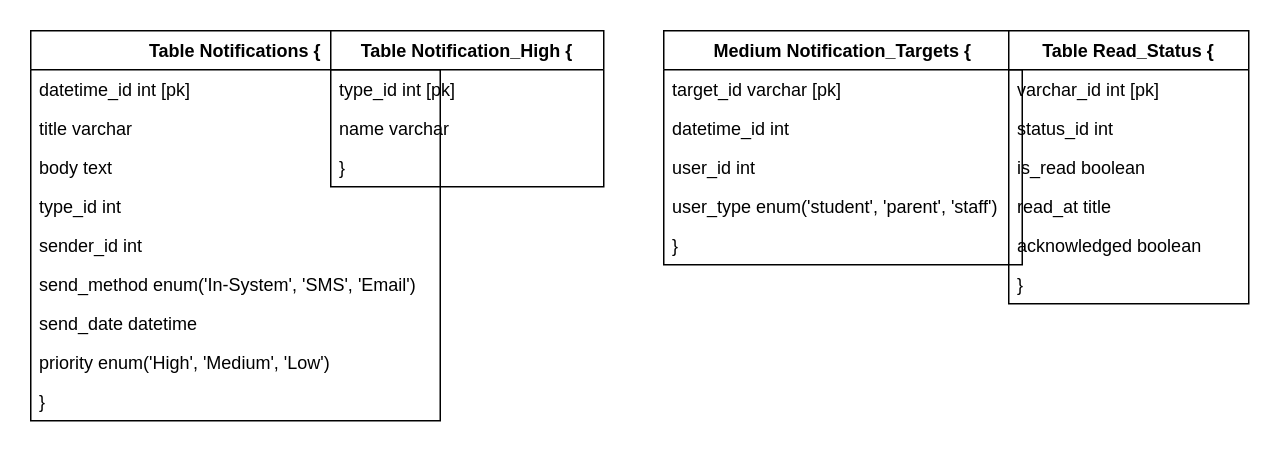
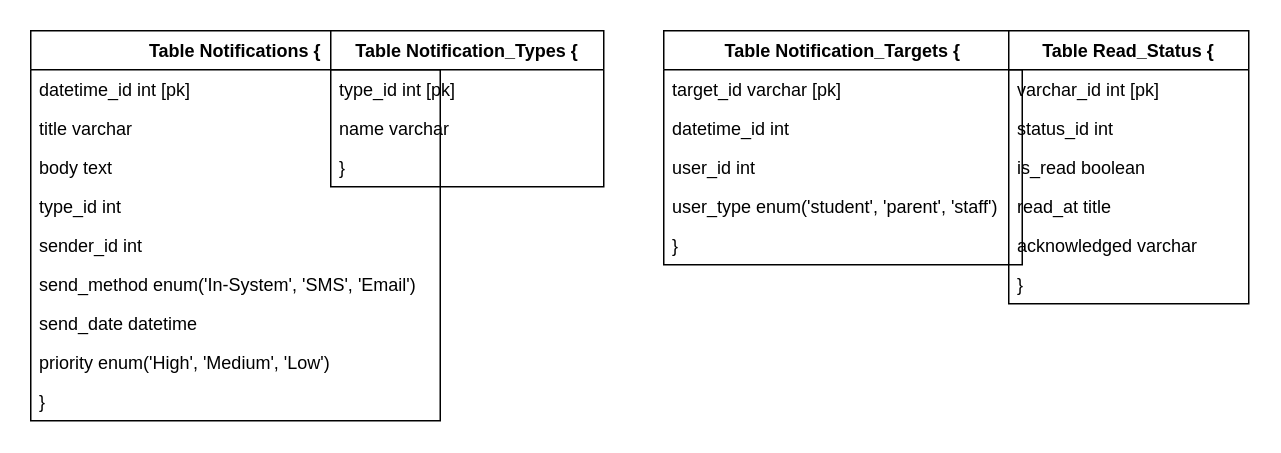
(467, 51) -> (467, 51)
(842, 51) -> (842, 51)
(1111, 246) -> (1113, 246)
